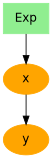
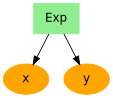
(26, 105) -> (70, 45)
